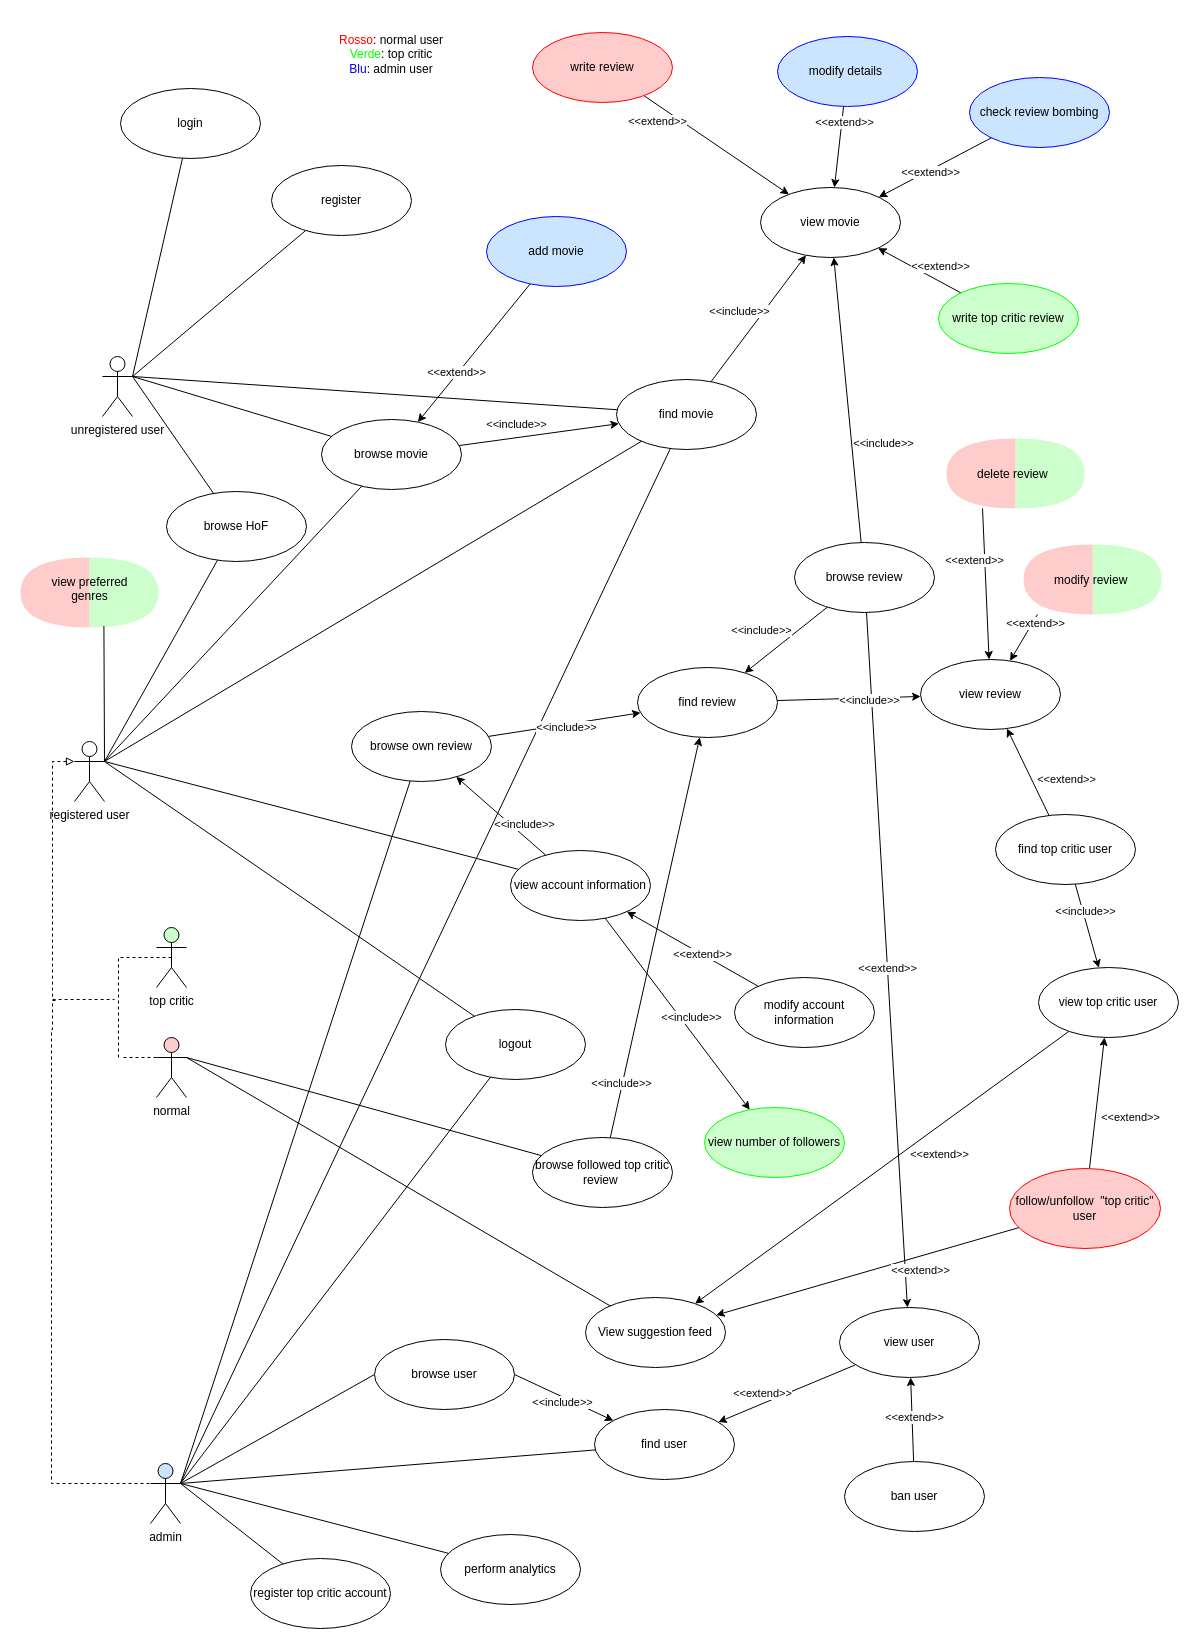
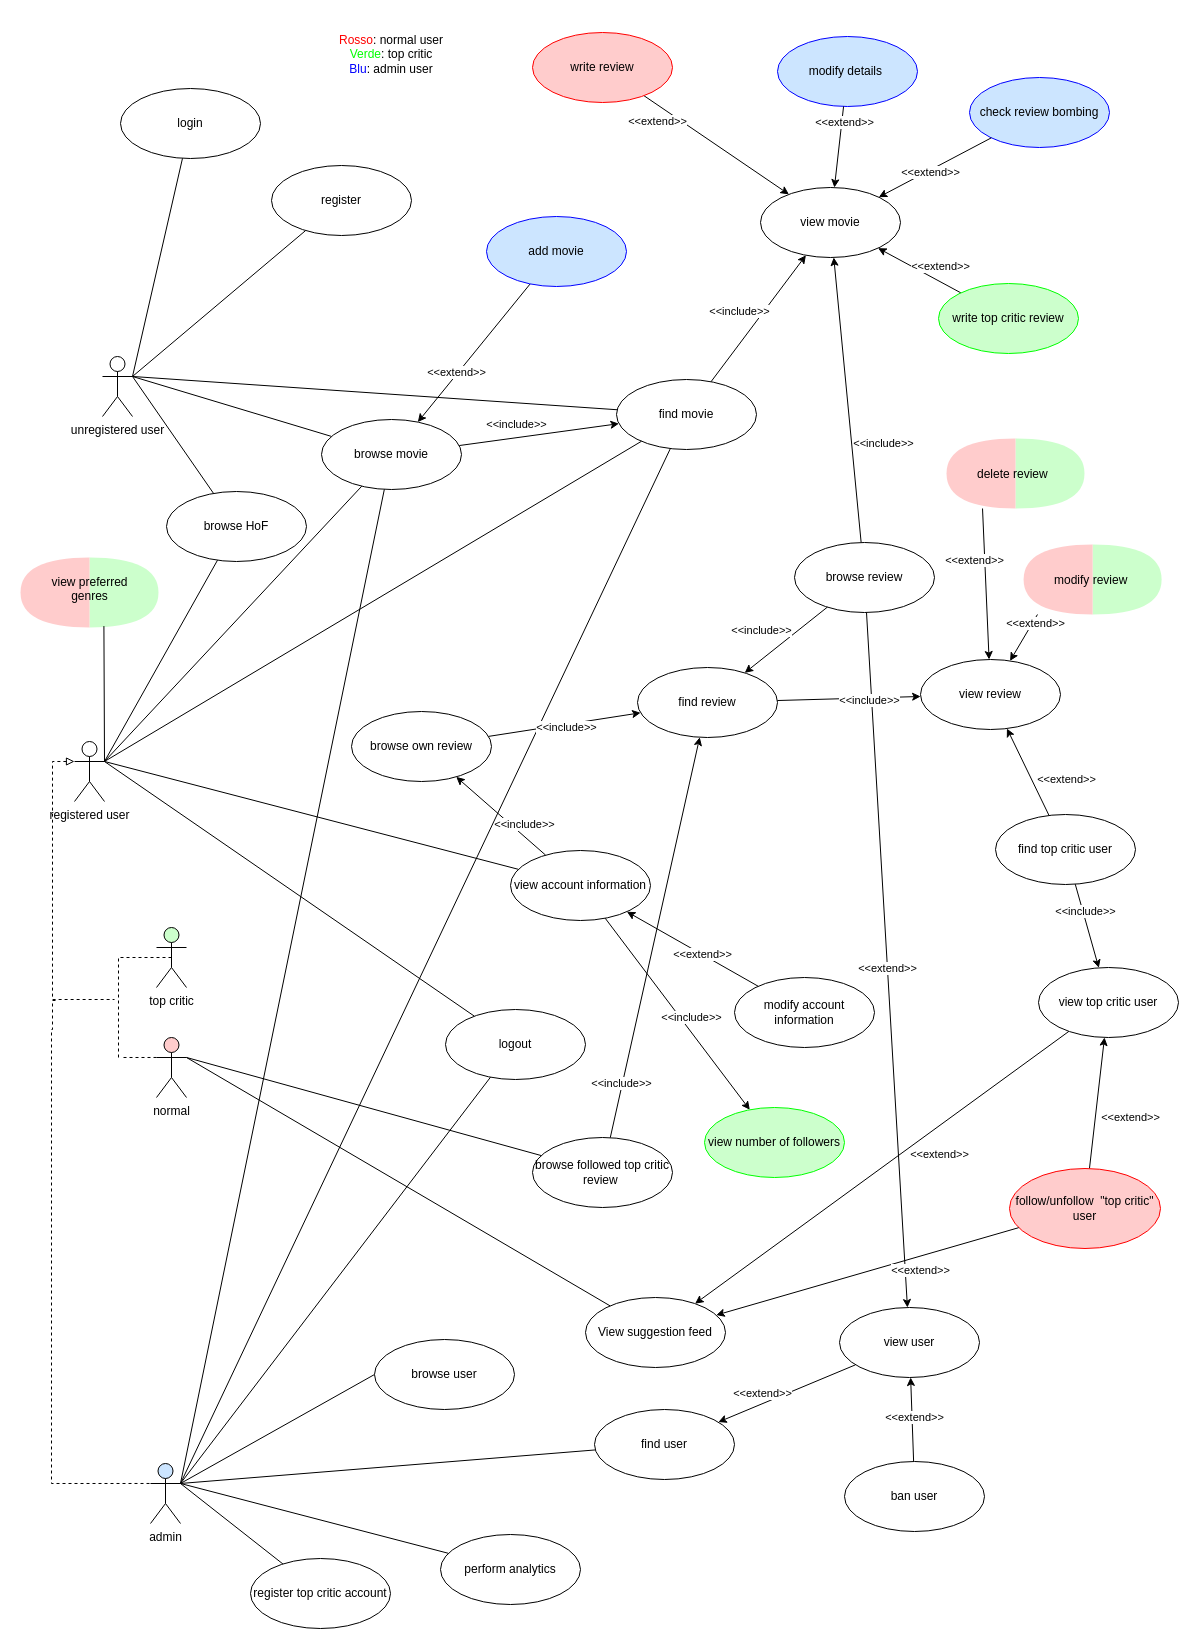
(298, 1125) -> (283, 982)
(561, 1396) -> none
